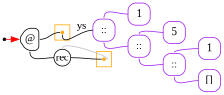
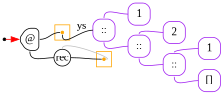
(174, 32) -> (174, 32)
